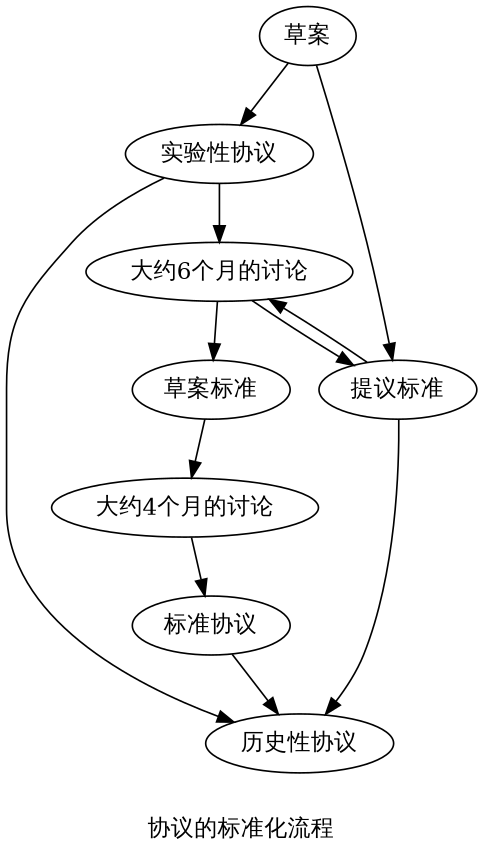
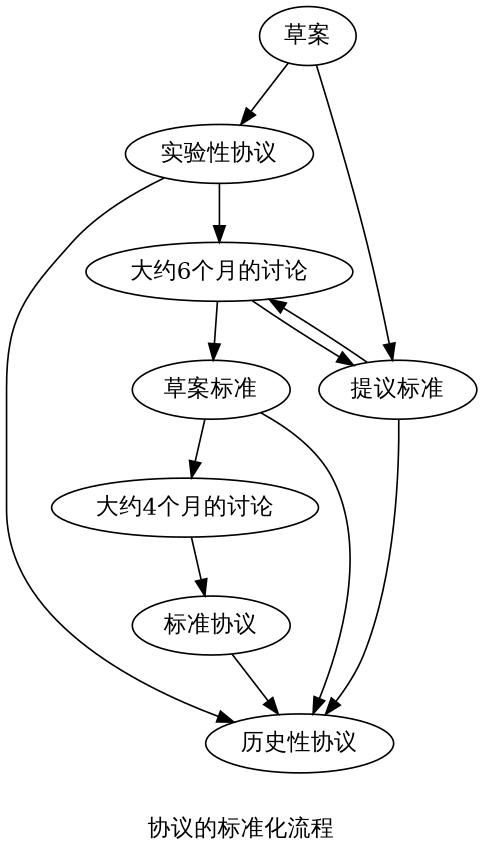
none -> (349, 540)
